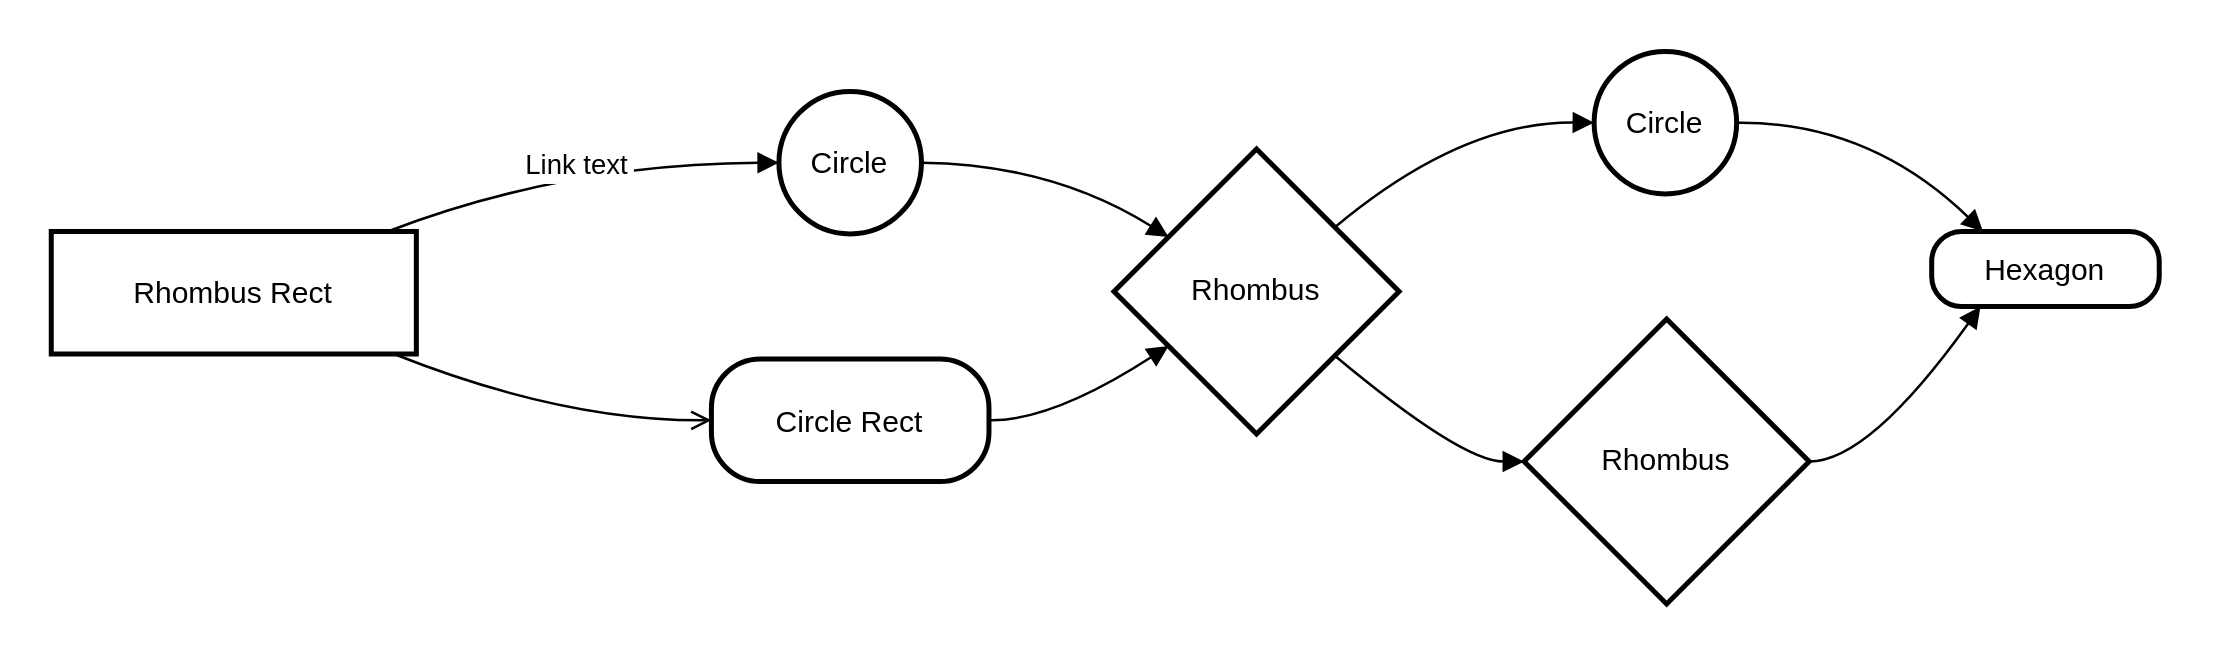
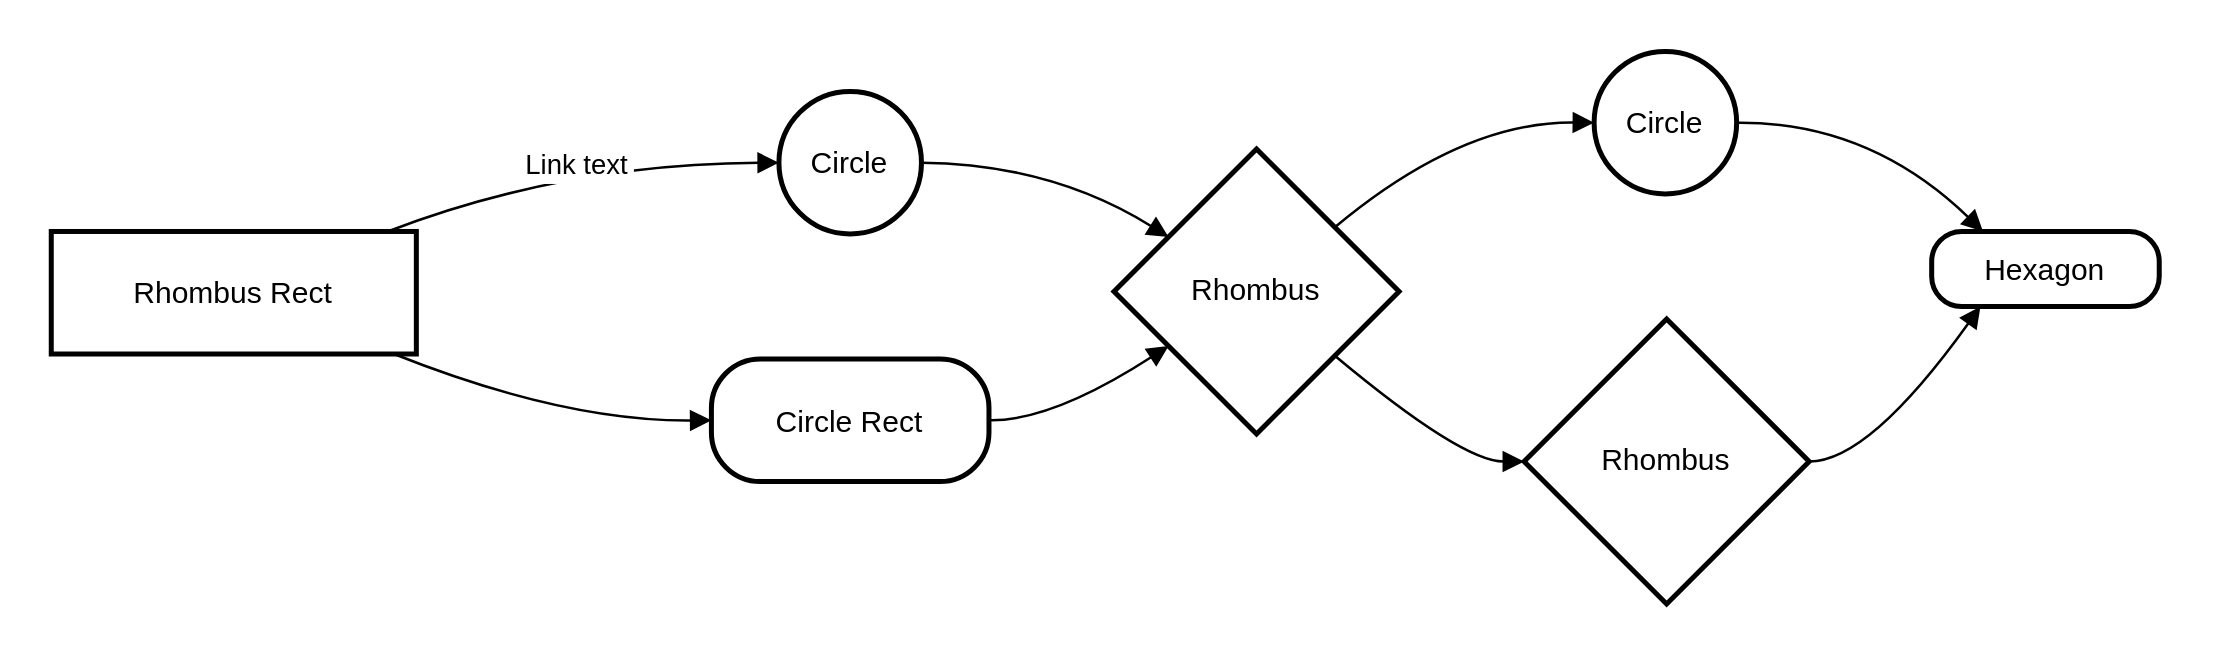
(695, 420) -> (689, 420)
